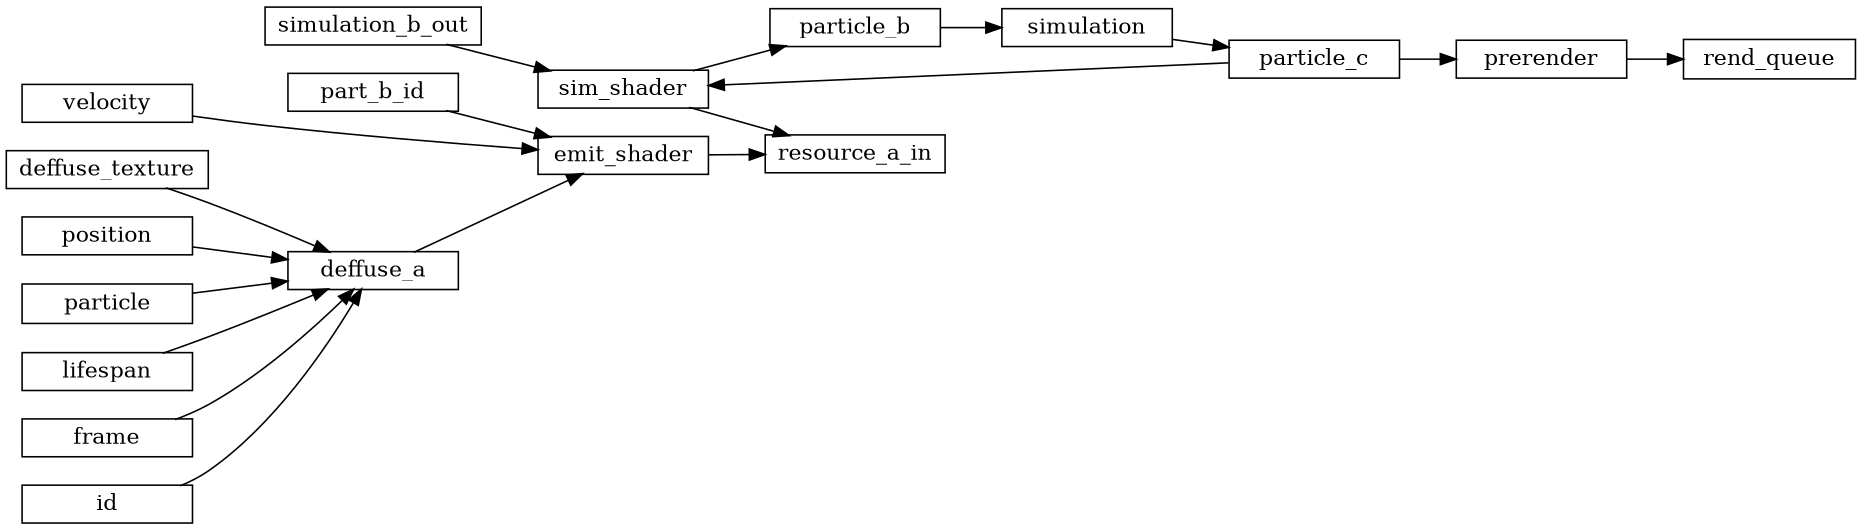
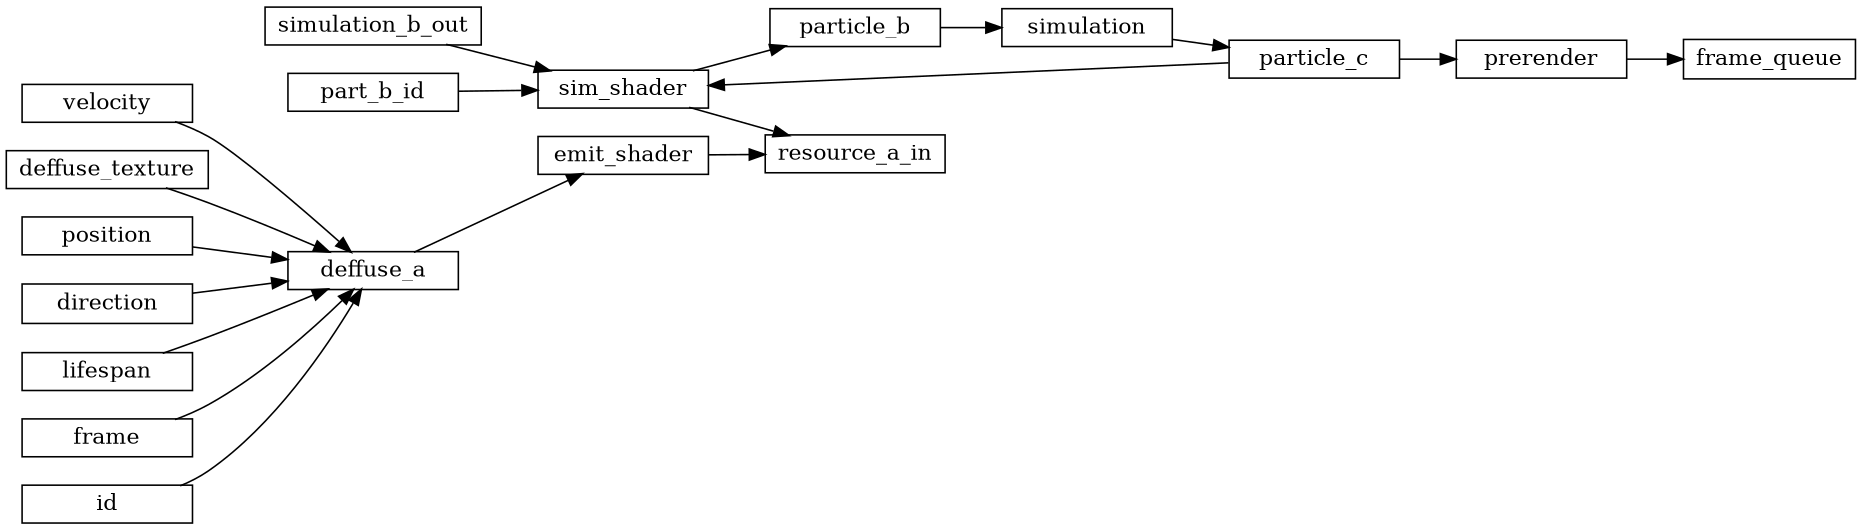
(1769, 59) -> (1769, 59)
(491, 122) -> (490, 91)
(357, 135) -> (261, 175)
(107, 304) -> (107, 304)
